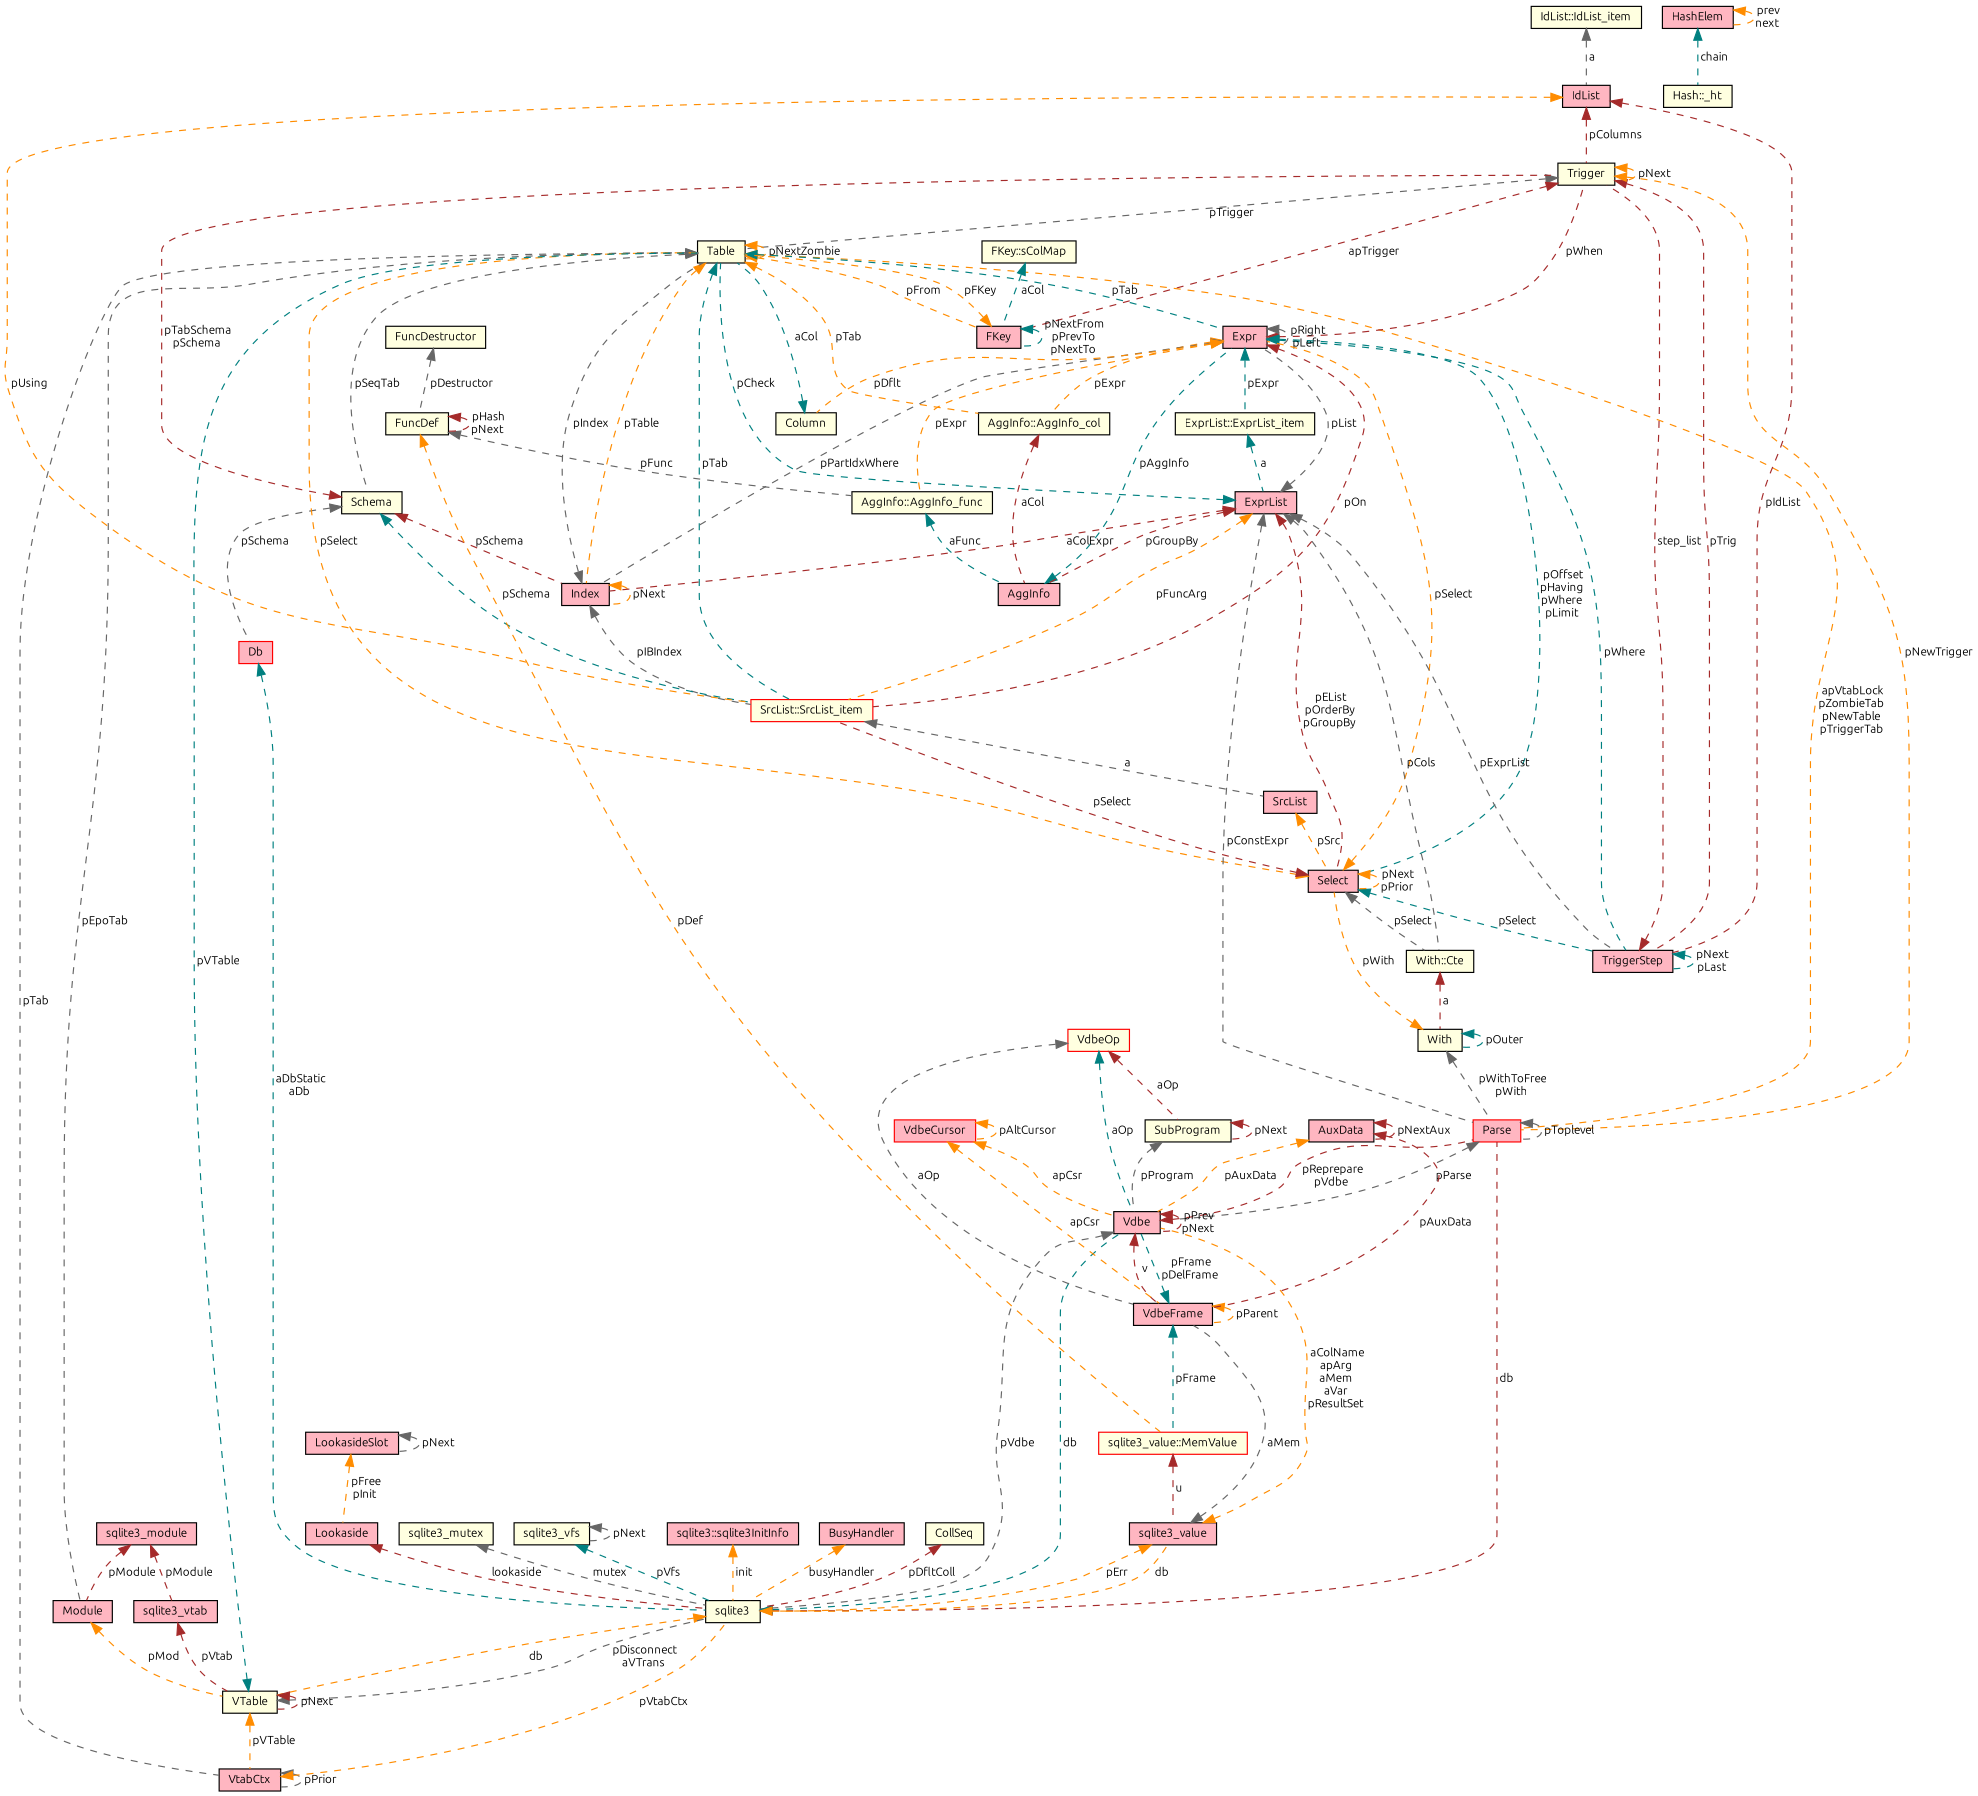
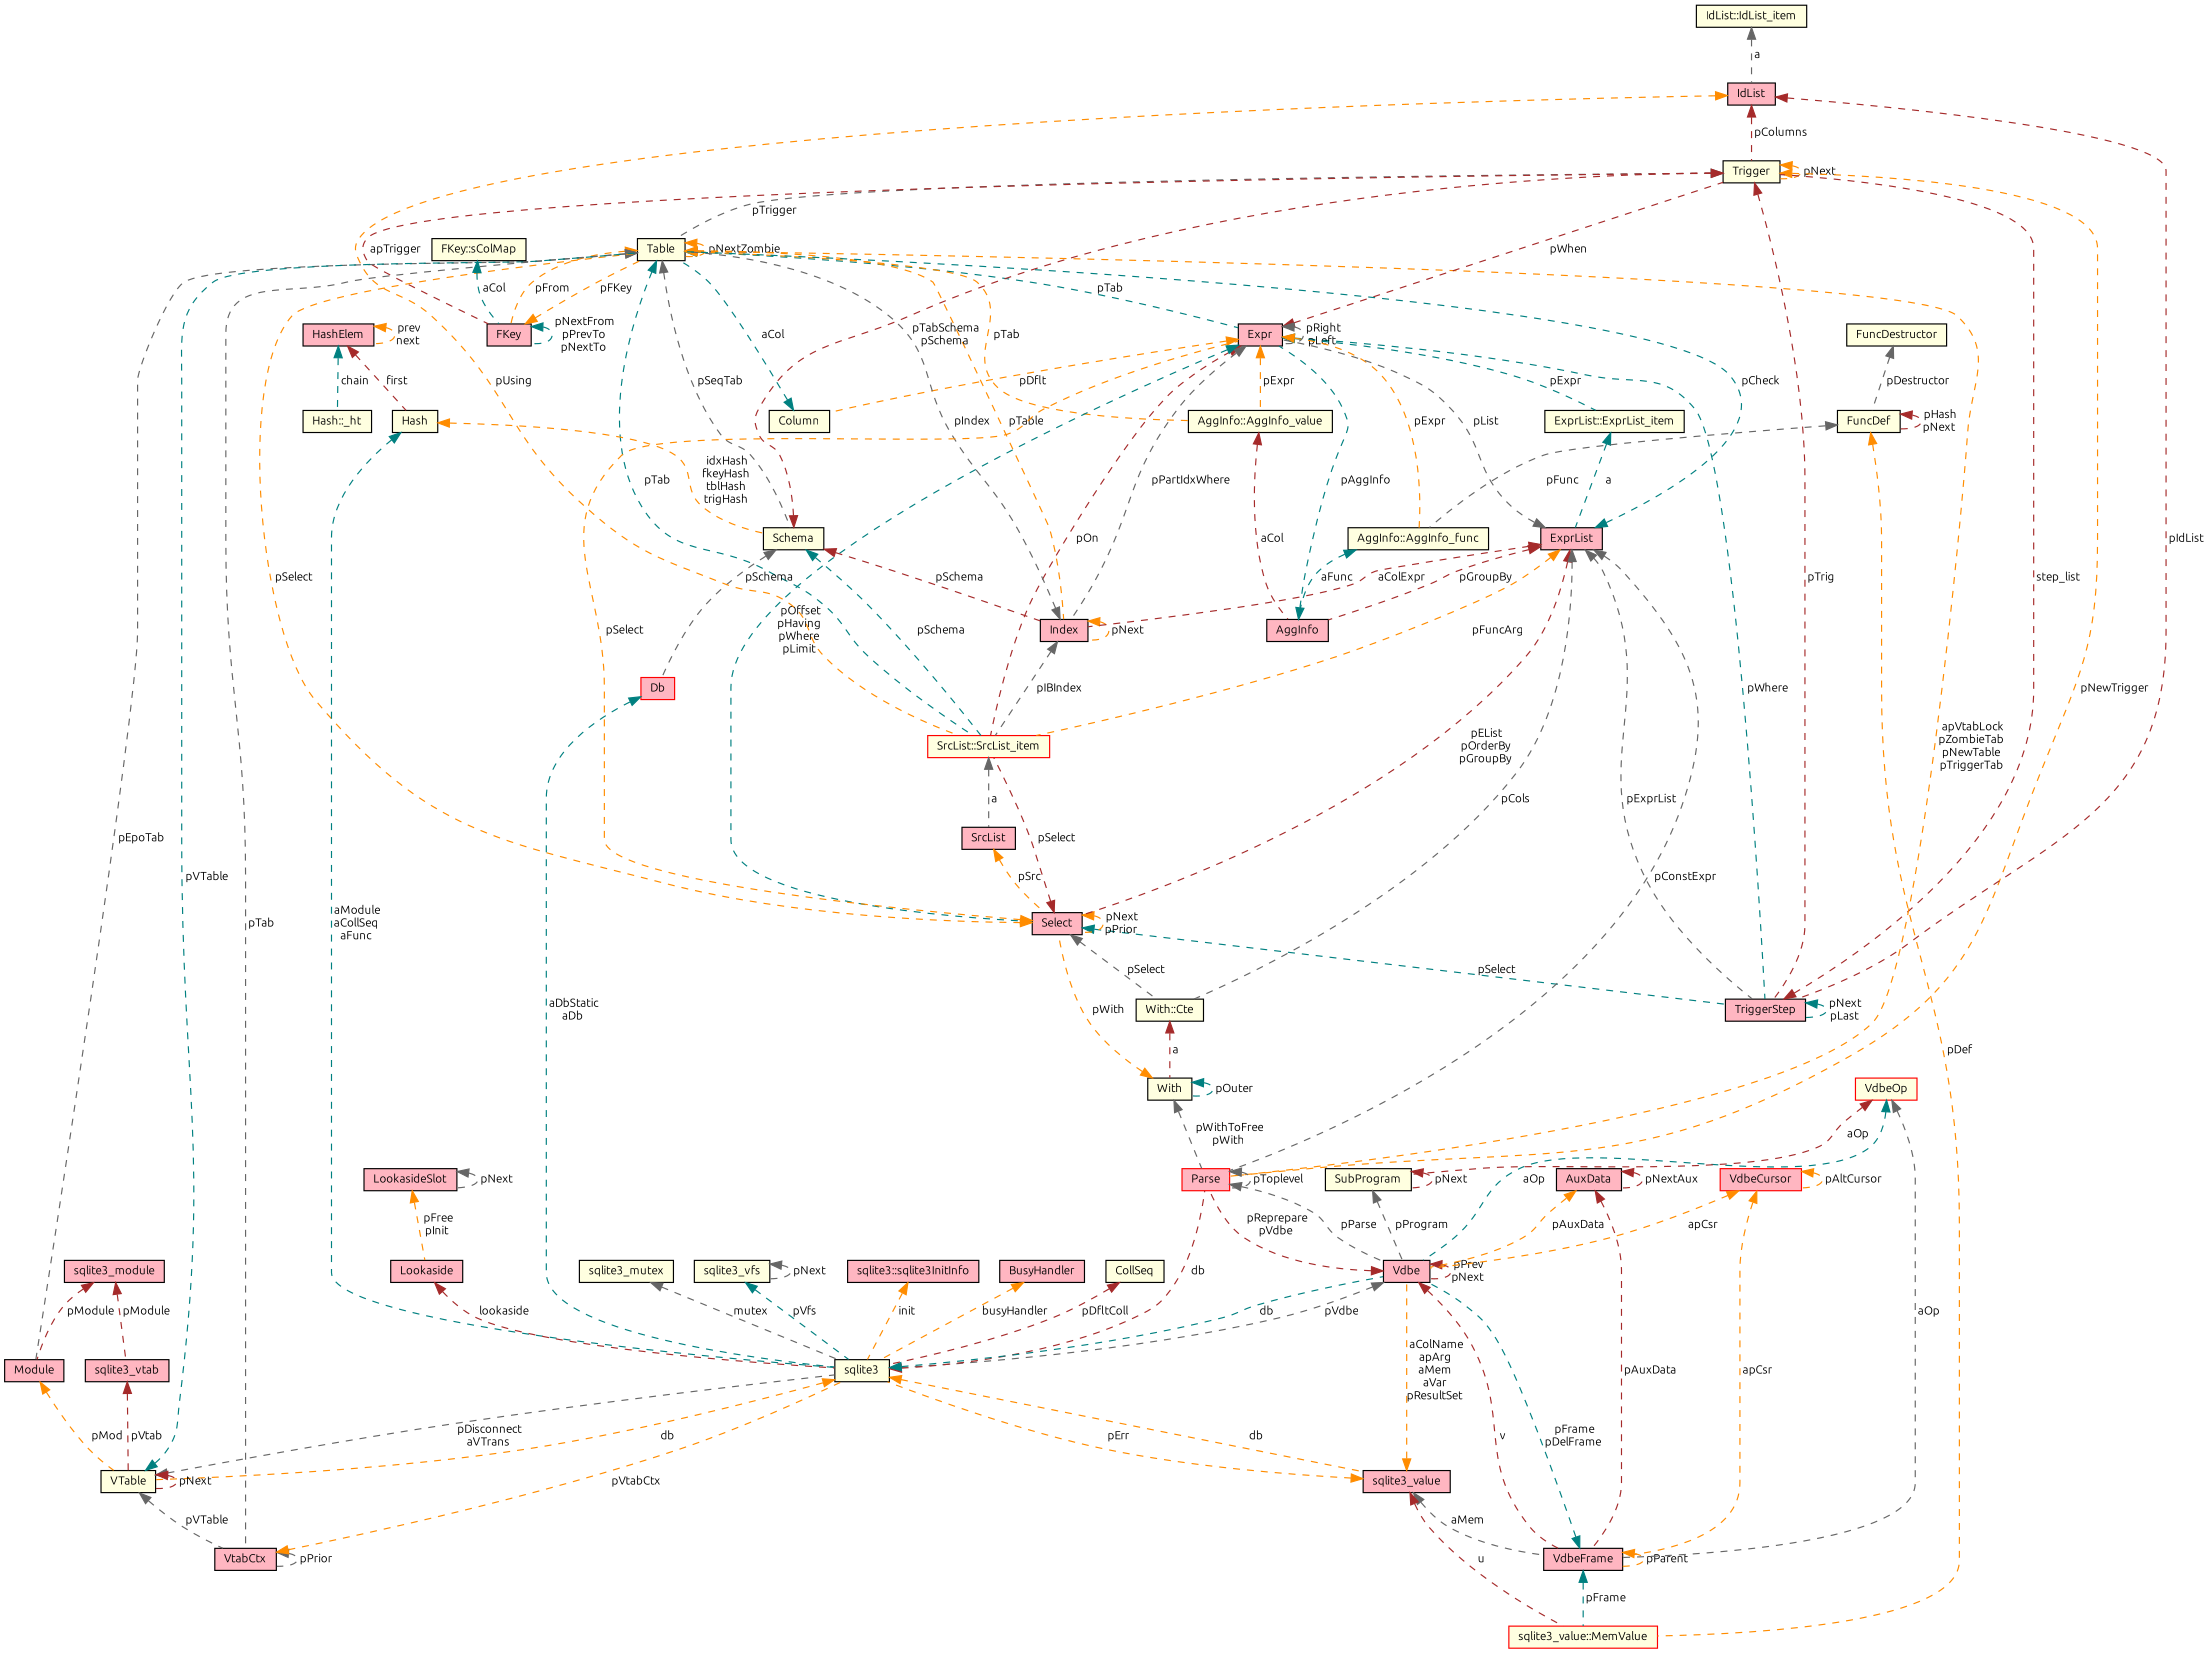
none -> (415, 421)
(1044, 424) -> (1260, 421)
(1173, 1494) -> (1481, 1574)
(250, 1747) -> (184, 1527)
